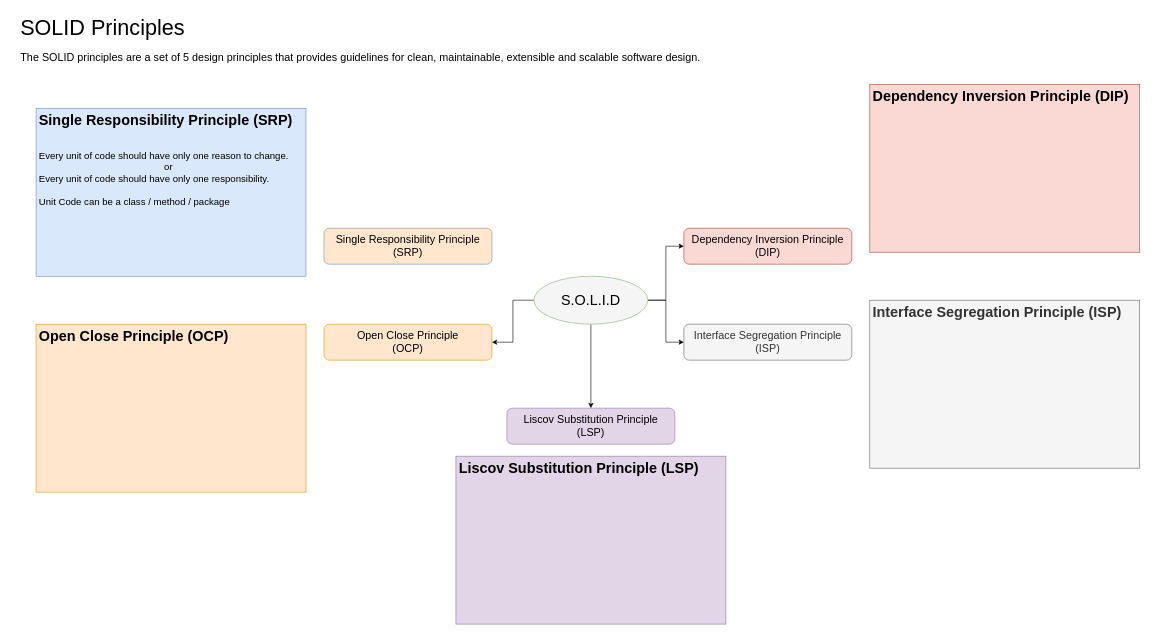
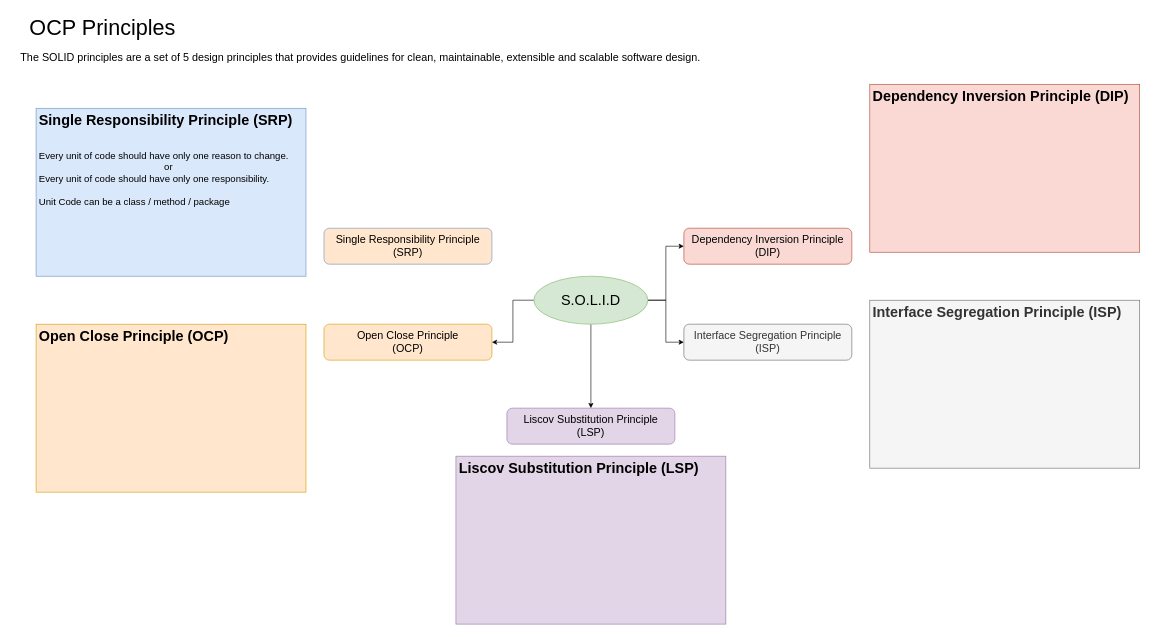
(102, 27) -> (102, 27)
(591, 300) -> (591, 300)
